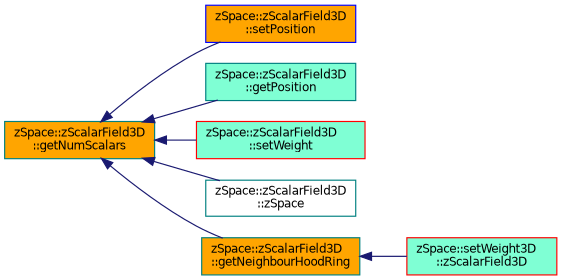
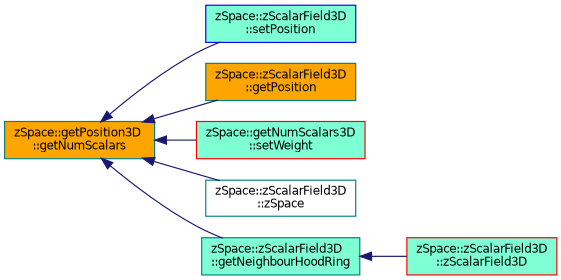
(281, 24) -> (281, 24)
(281, 82) -> (281, 82)
(80, 140) -> (80, 140)
(281, 140) -> (281, 140)
(281, 256) -> (281, 256)
(482, 256) -> (482, 256)
